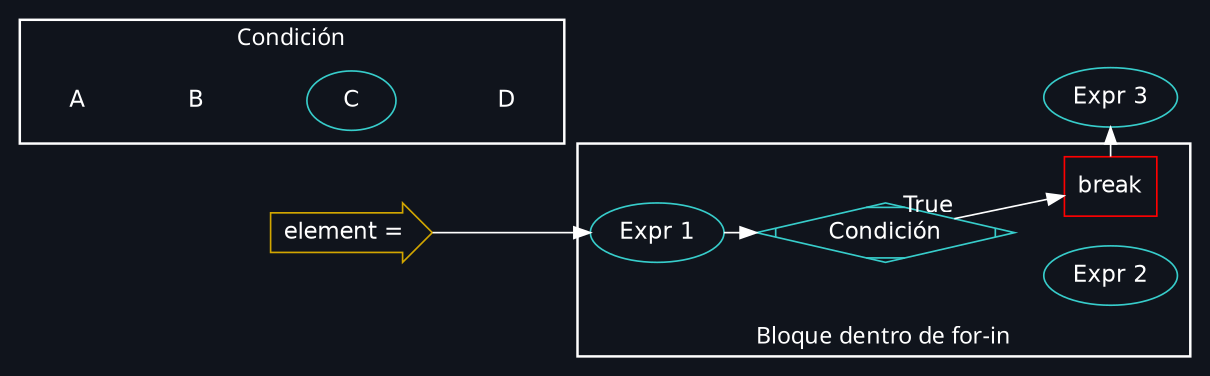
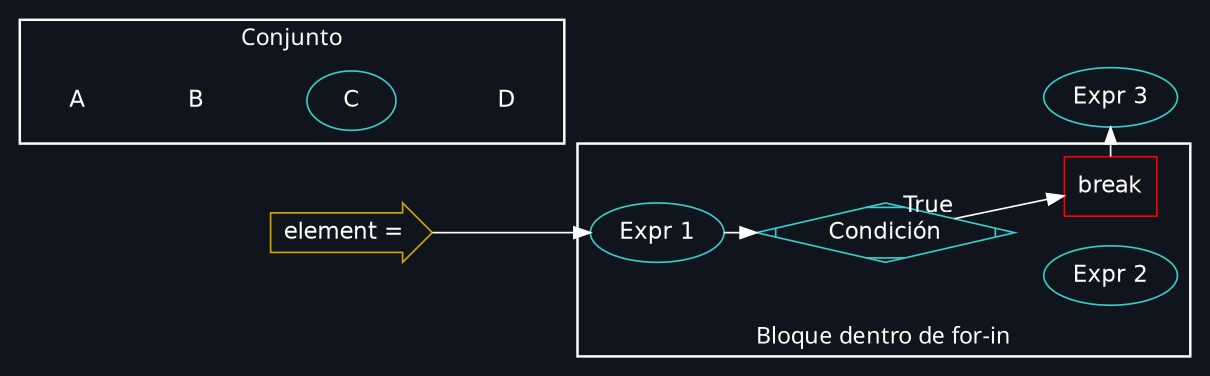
(292, 39) -> (292, 39)
